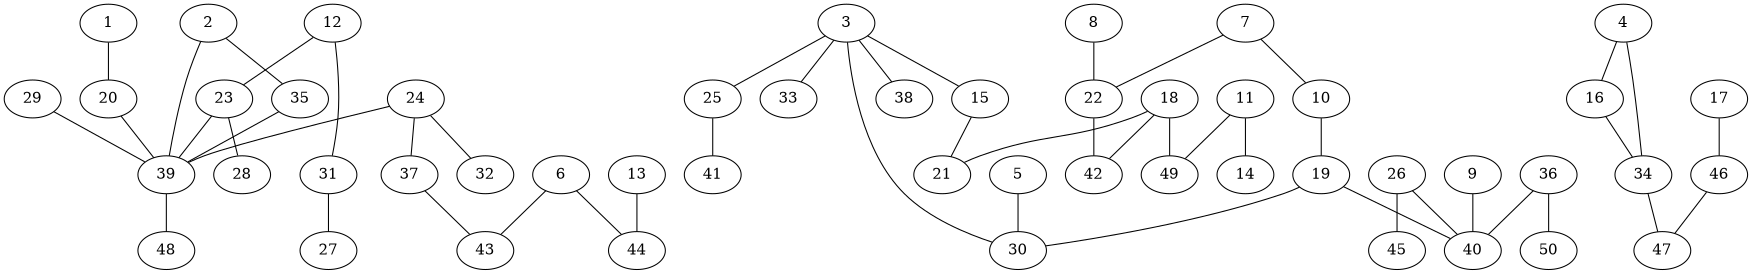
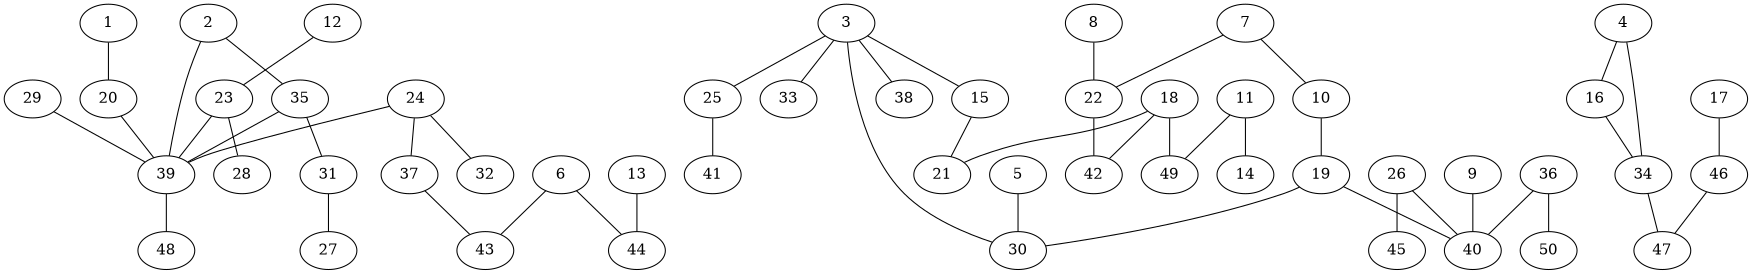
(339, 99) -> (314, 137)
